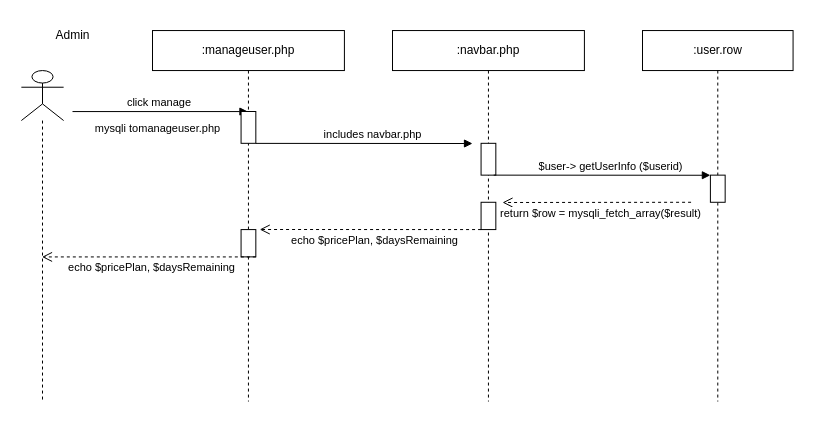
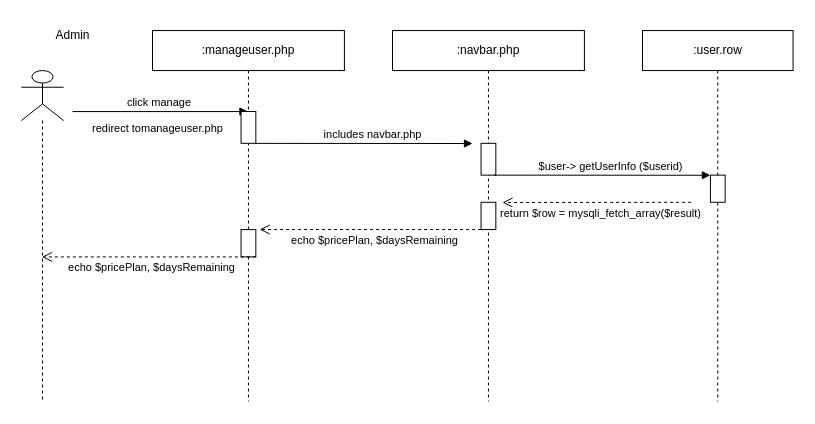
(158, 129) -> (158, 129)
